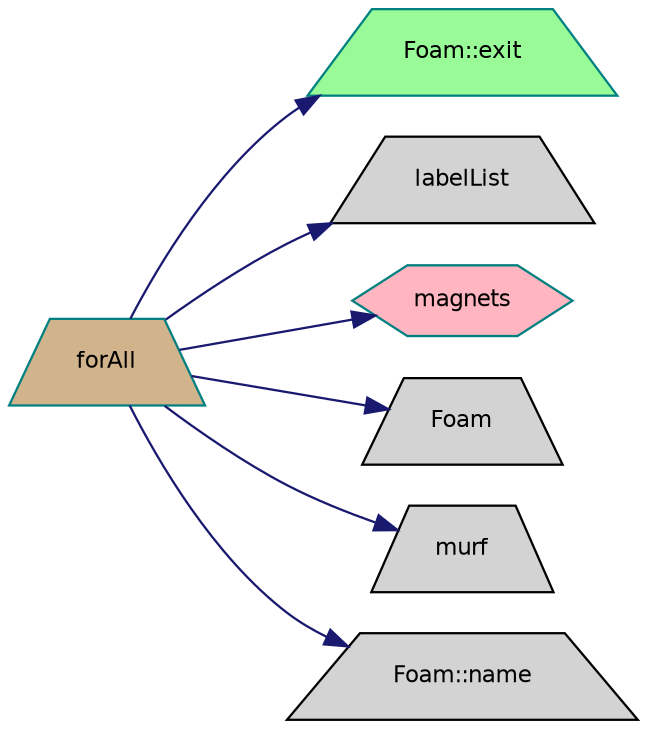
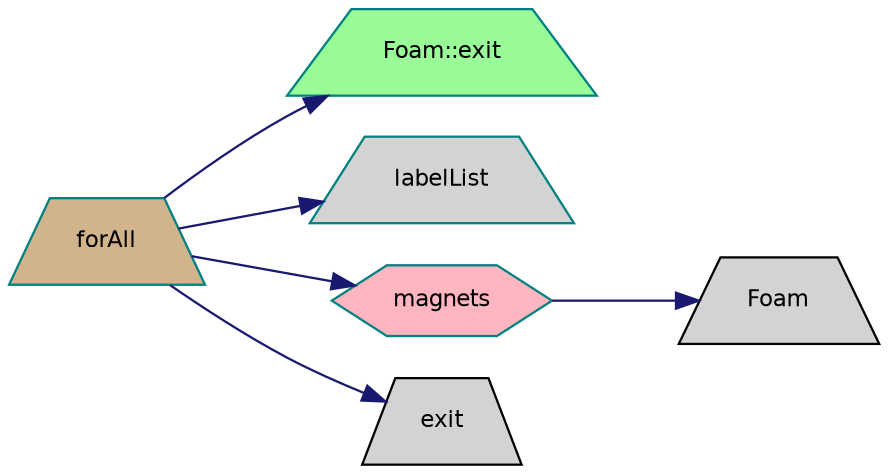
(462, 180) -> (442, 180)
(278, 391) -> (614, 301)
(462, 549) -> (442, 421)
(462, 676) -> none
